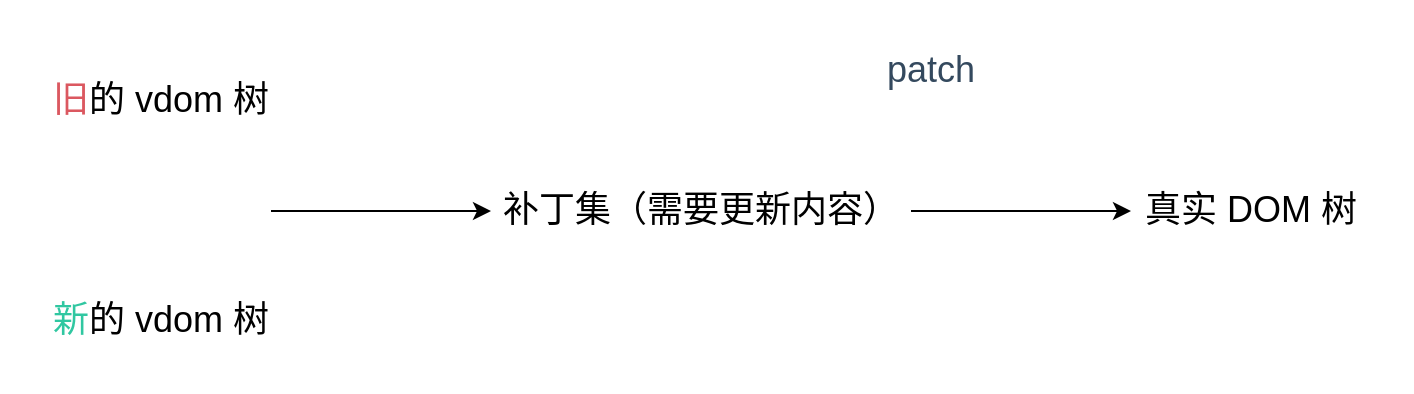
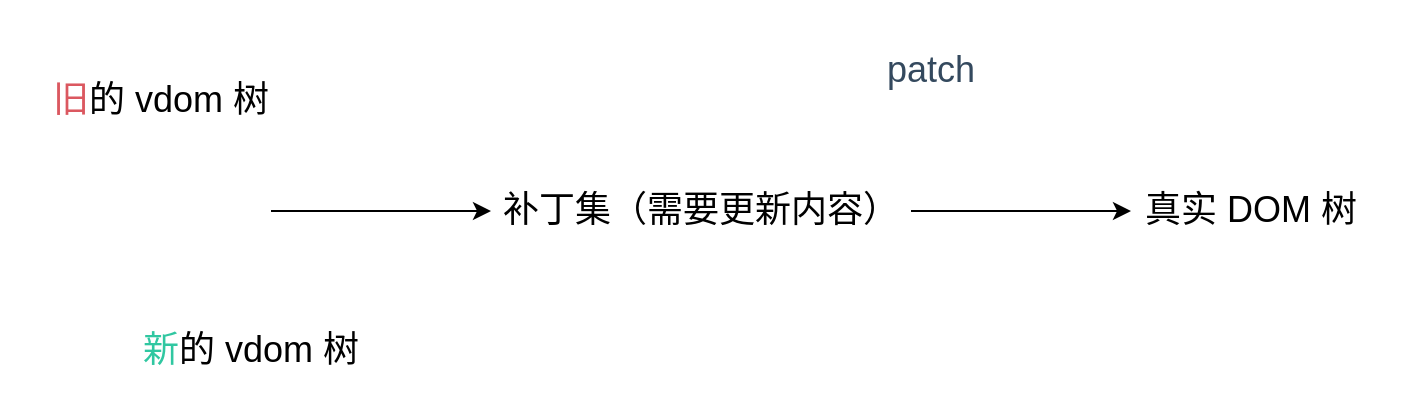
(161, 321) -> (251, 351)
